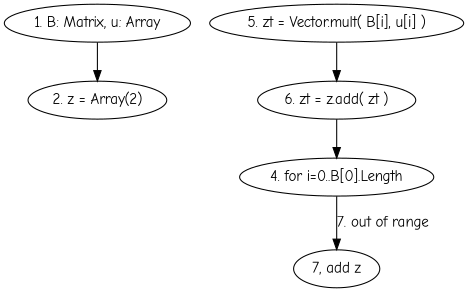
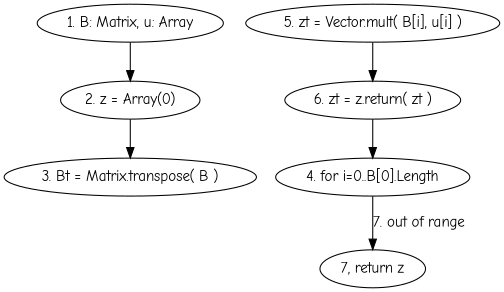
(97, 100) -> (130, 100)
(337, 100) -> (373, 100)
none -> (130, 177)
(337, 269) -> (373, 269)
